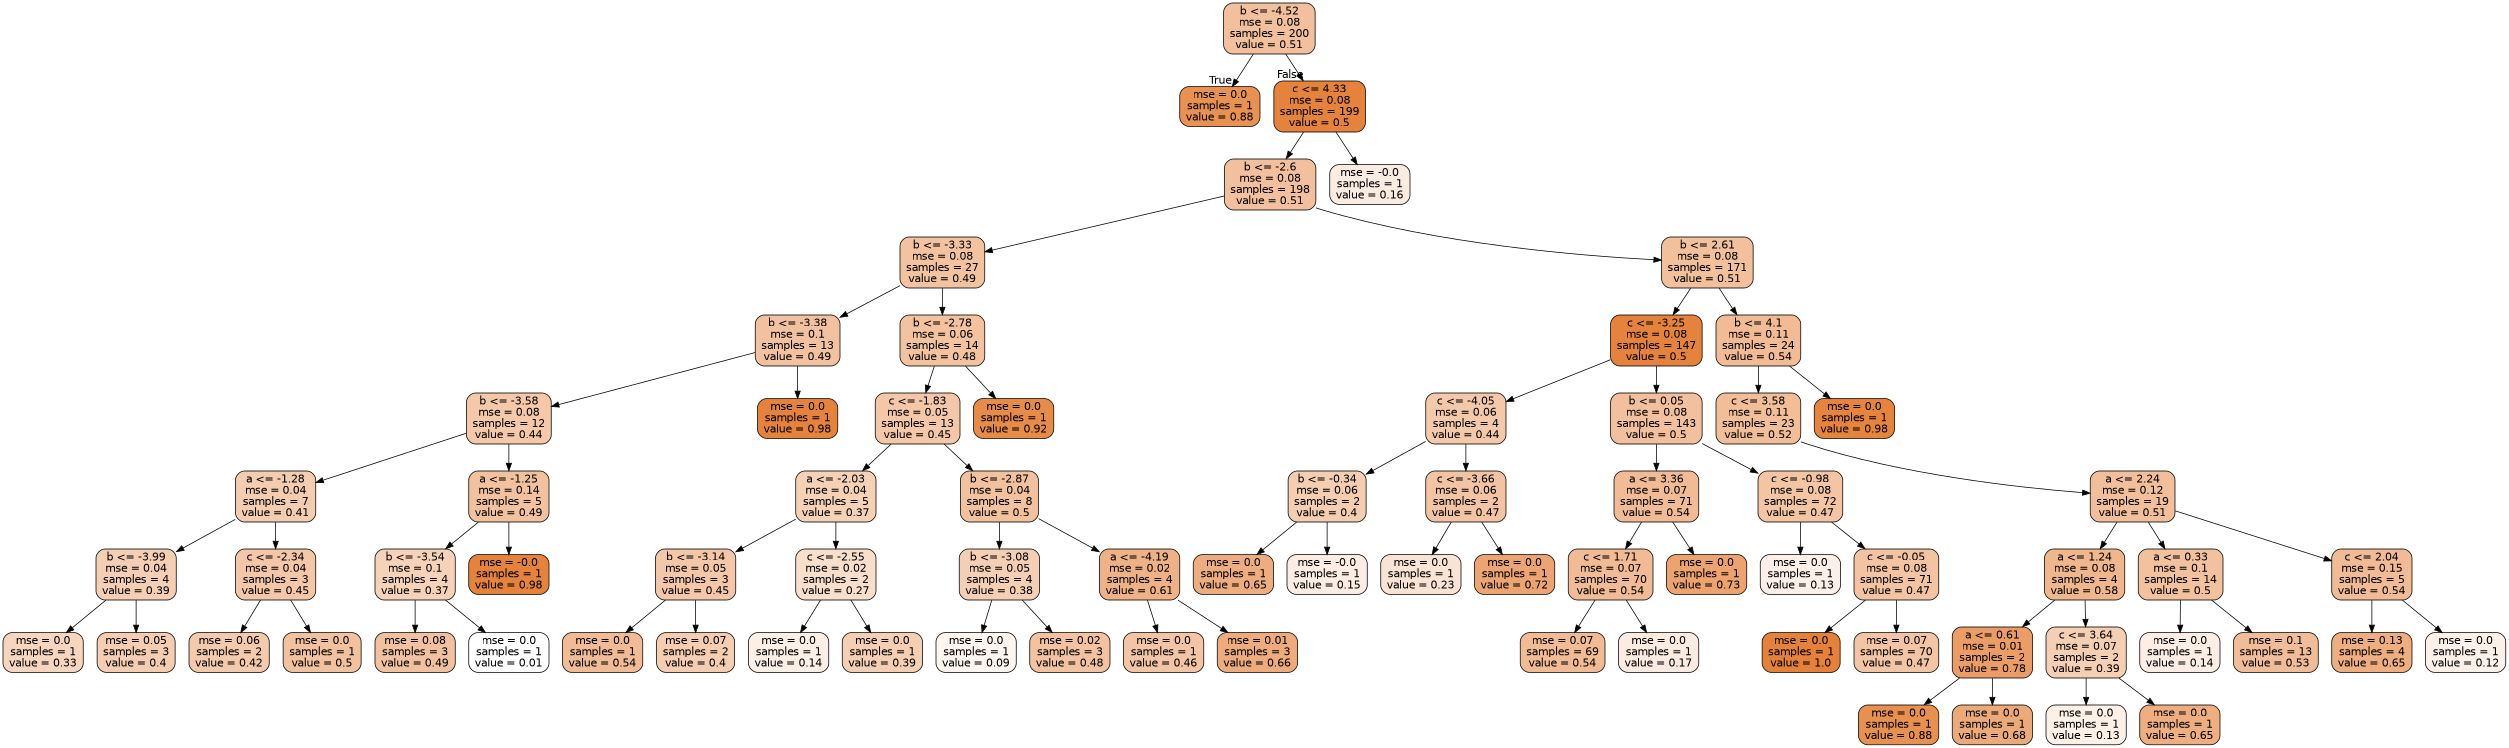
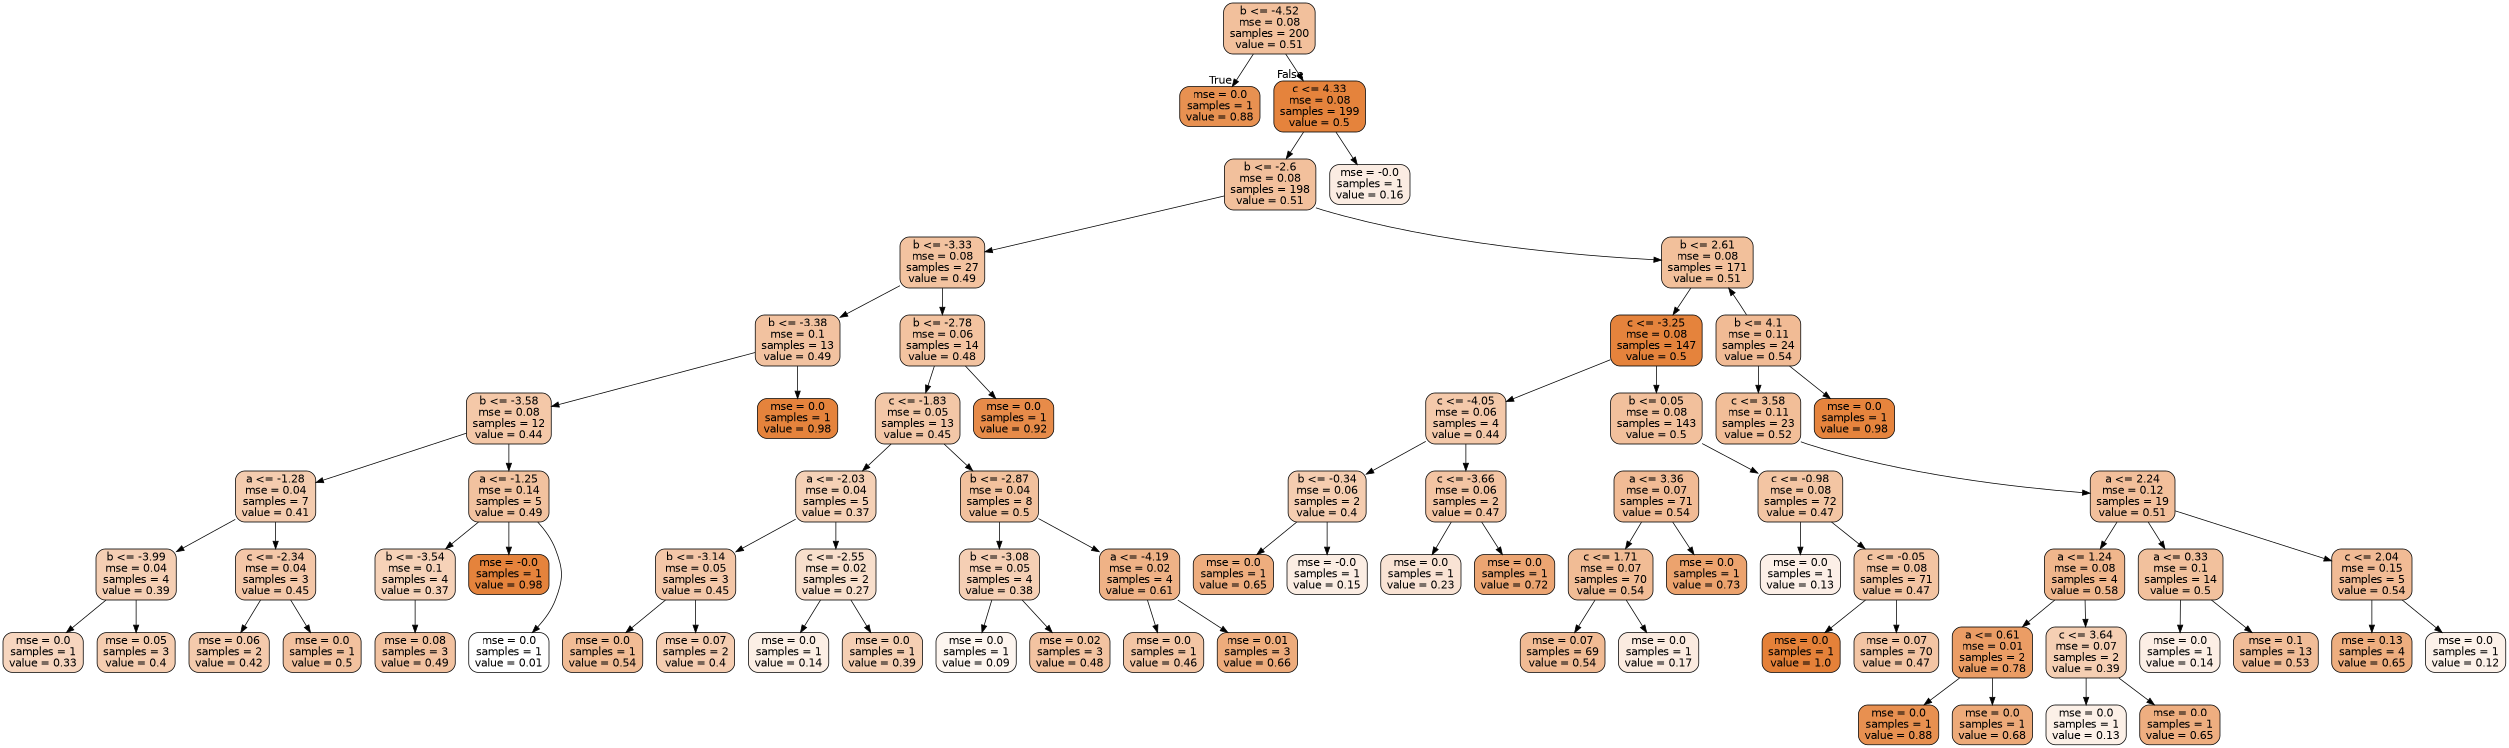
(1726, 298) -> (1740, 304)
(1656, 454) -> none
(463, 614) -> (561, 575)
